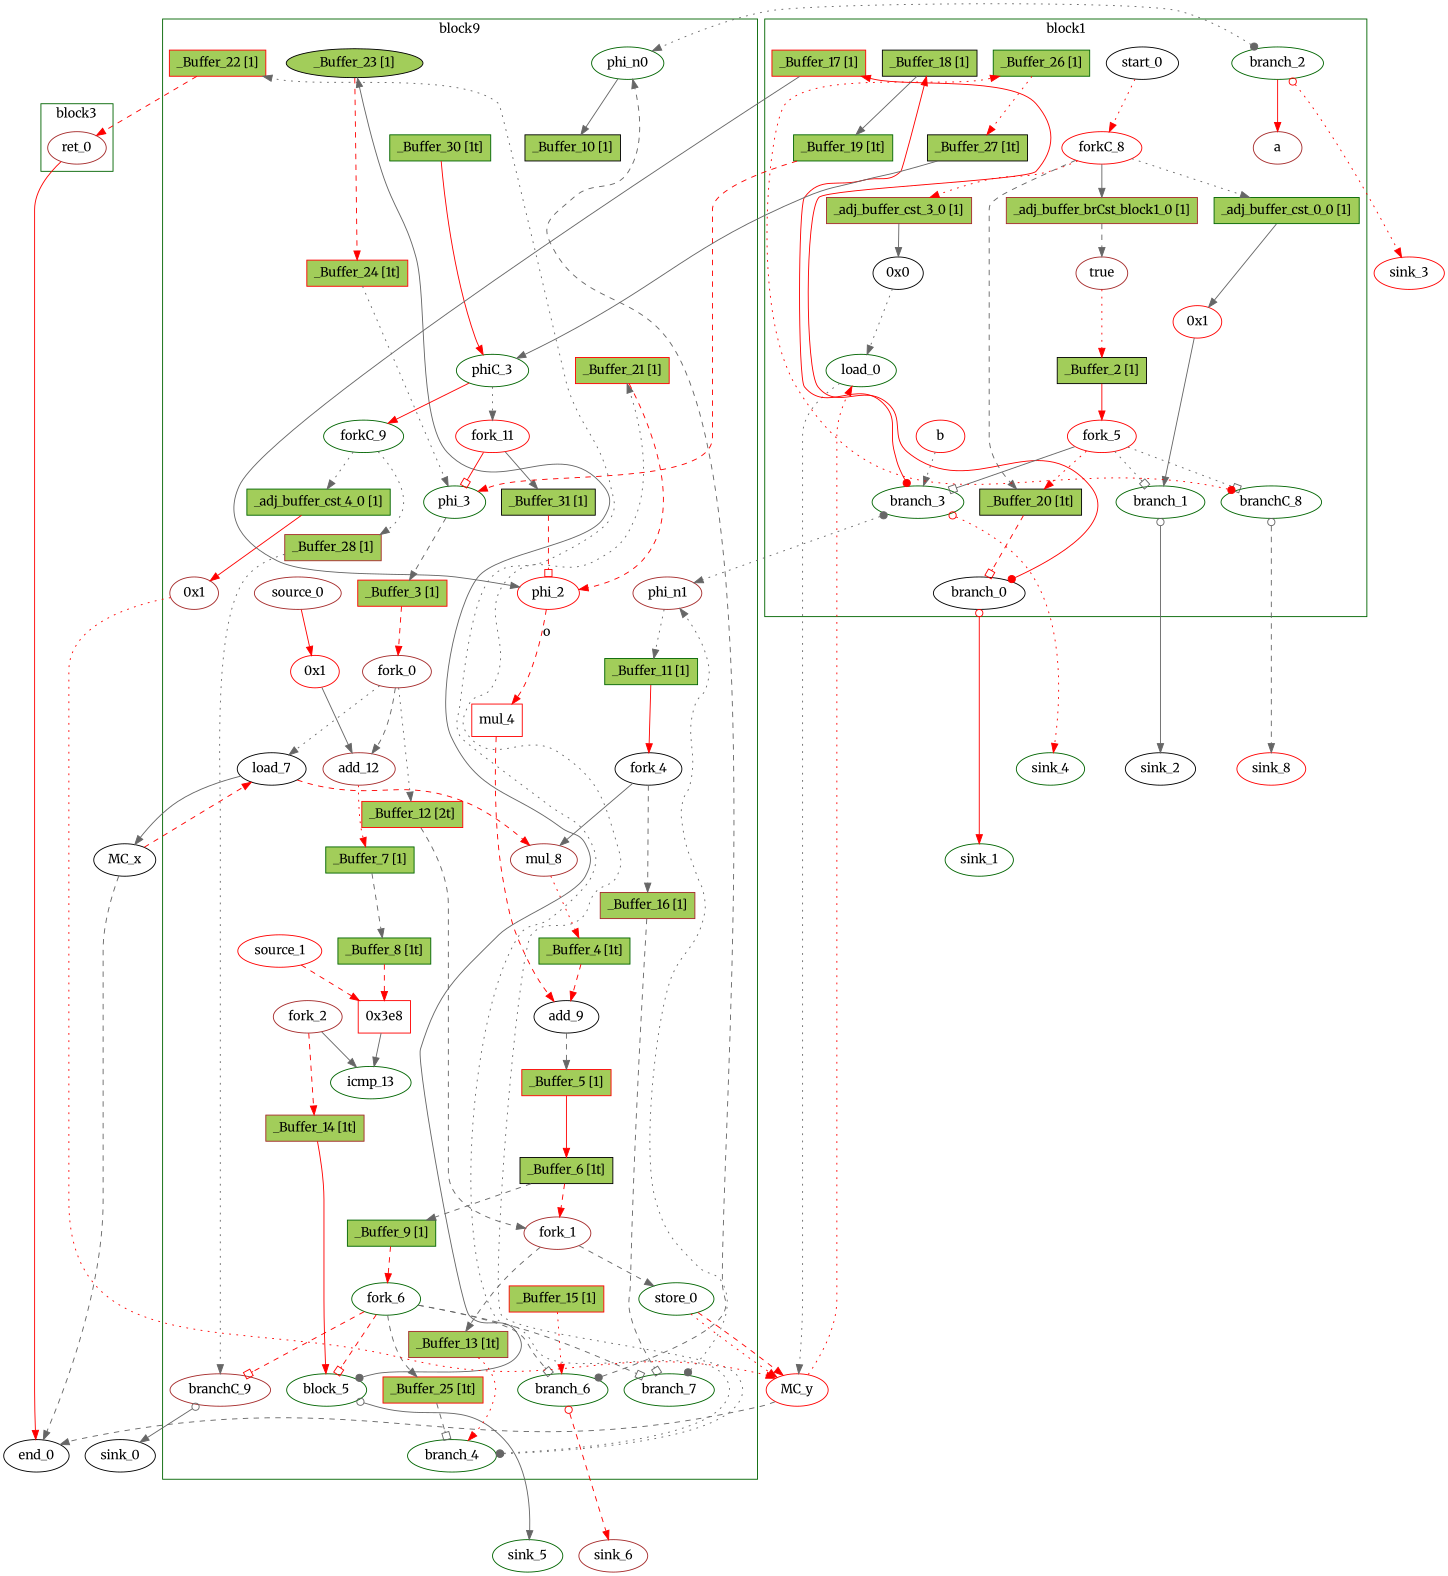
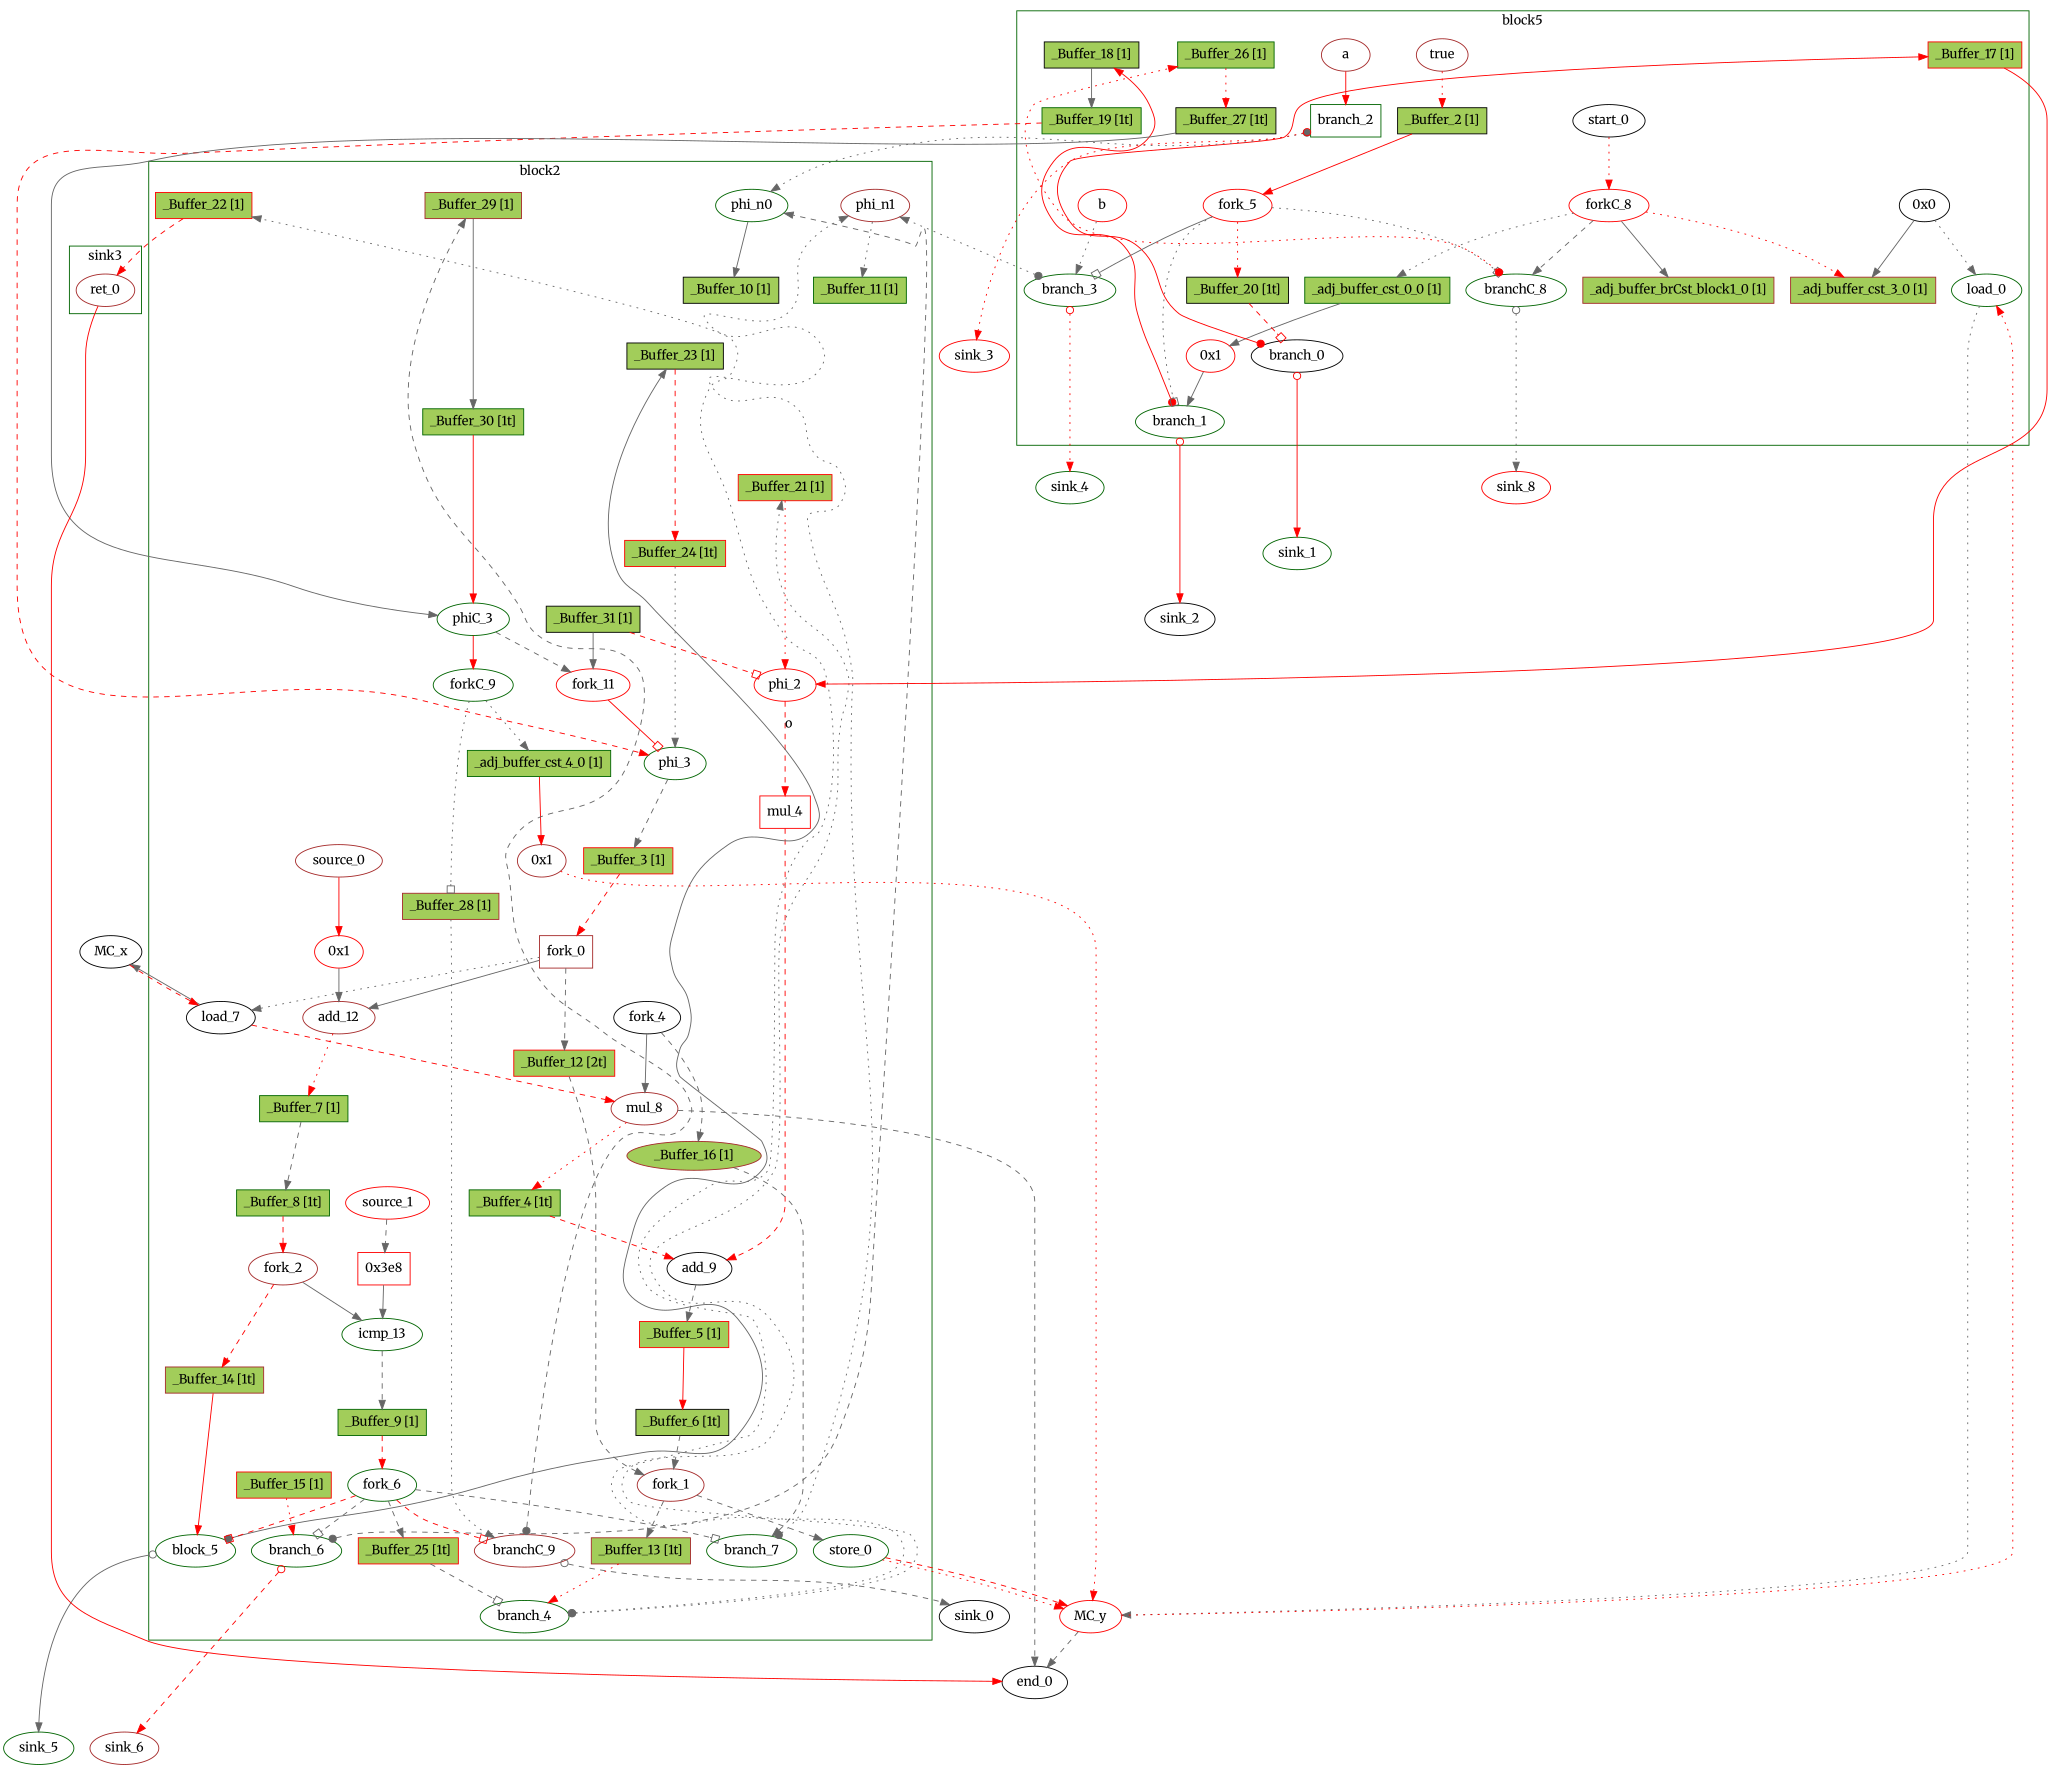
(460, 29) -> (540, 172)
(1066, 29) -> (1523, 21)
(355, 63) -> (675, 356)
(1278, 63) -> (1346, 121)
(1278, 101) -> (1346, 83)
(77, 114) -> (105, 256)
none -> (473, 206)
(899, 236) -> (1896, 245)
(1102, 236) -> none
(800, 279) -> (1052, 219)
(989, 298) -> (1566, 245)
(376, 366) -> (1694, 661)
(493, 399) -> (529, 650)
(516, 464) -> (593, 643)
(402, 490) -> (455, 792)
(663, 502) -> (785, 576)
(1160, 635) -> (1180, 520)
(1271, 635) -> (1516, 388)
(397, 672) -> (566, 952)
(650, 714) -> none
(389, 718) -> (458, 983)
(404, 740) -> (565, 997)
(648, 906) -> (694, 1156)
(384, 978) -> (283, 1230)
(326, 980) -> (386, 1231)
(635, 1145) -> (803, 1335)
(103, 1157) -> (1035, 1238)
(563, 1196) -> (678, 1447)
(483, 1200) -> (382, 1375)
(179, 1417) -> (755, 1580)
